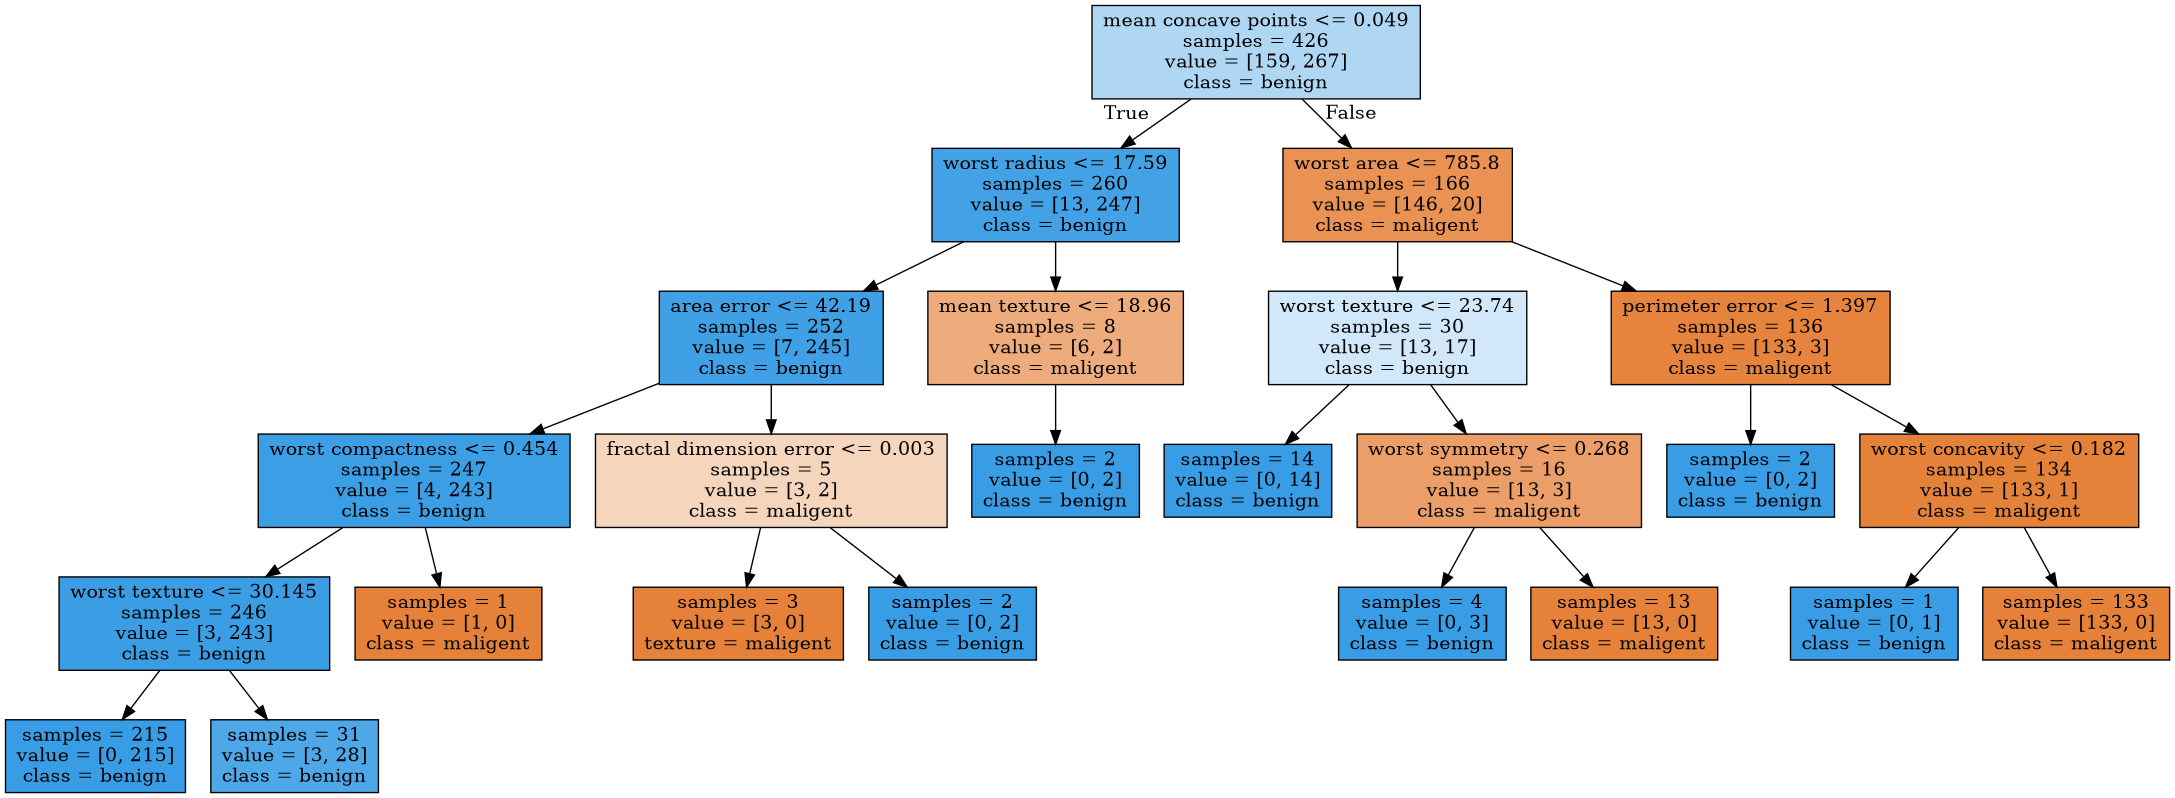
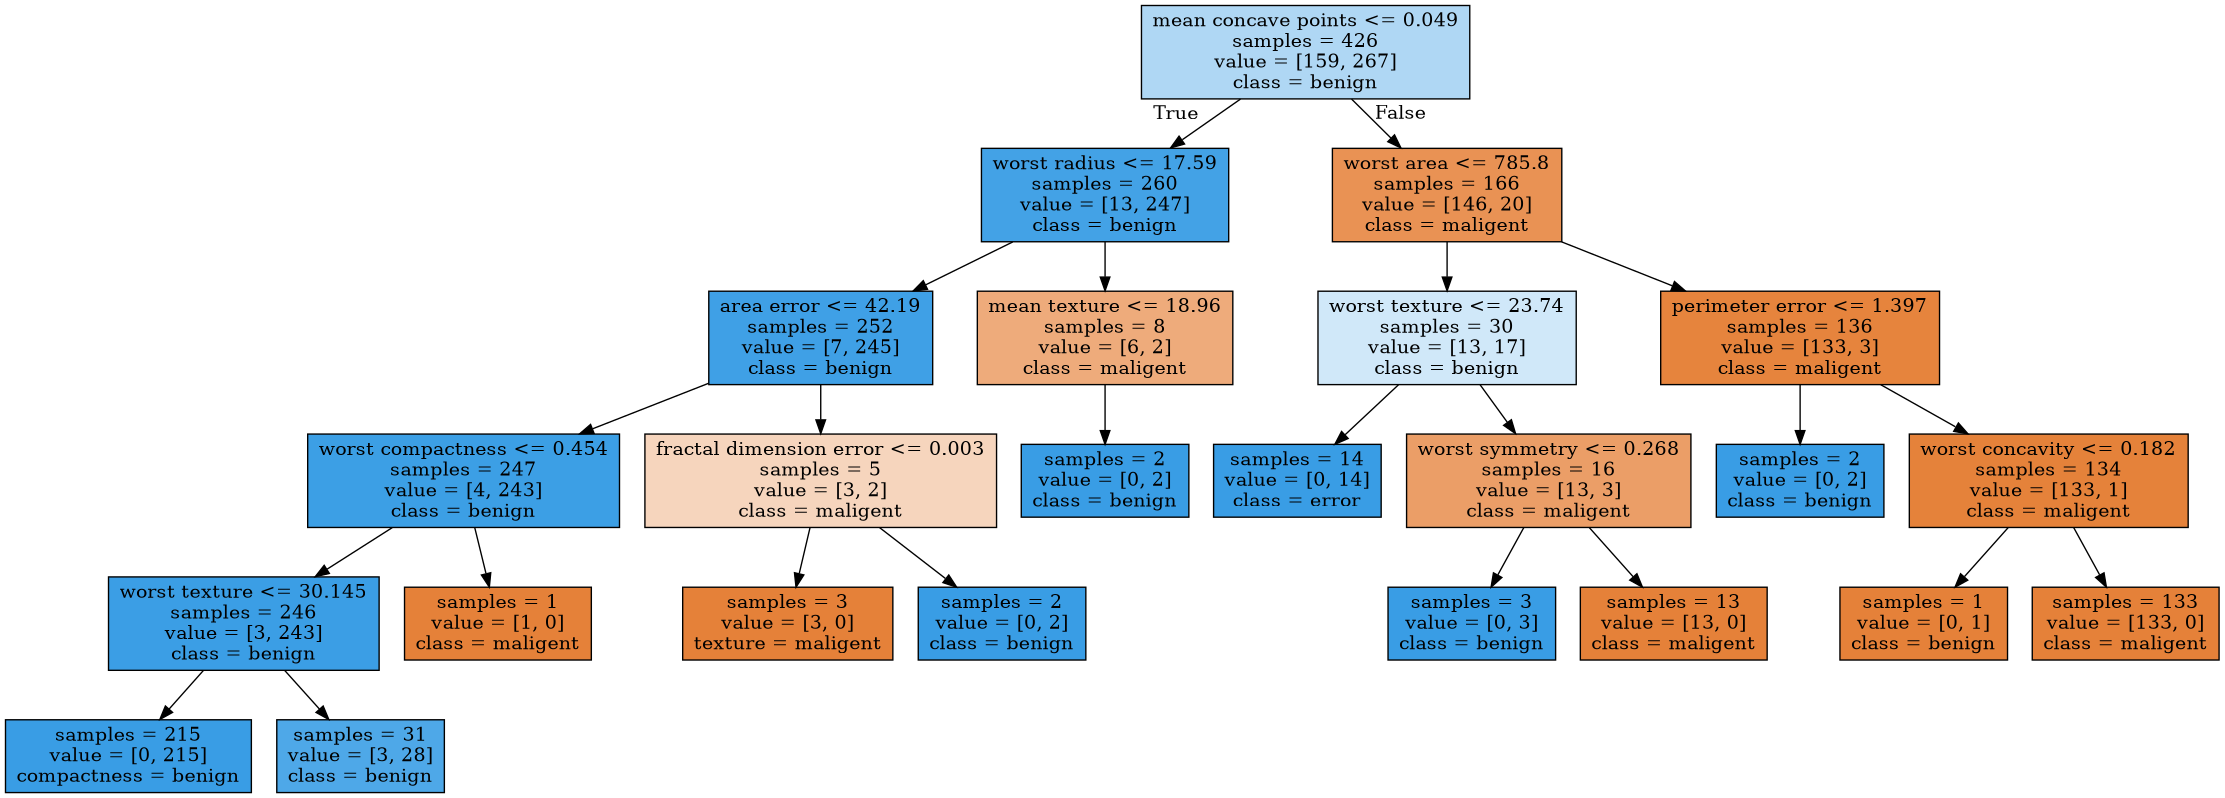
(1248, 481) -> (1297, 481)
(1422, 624) -> (1472, 624)
(1874, 624) -> (1924, 624)
(95, 756) -> (128, 756)
